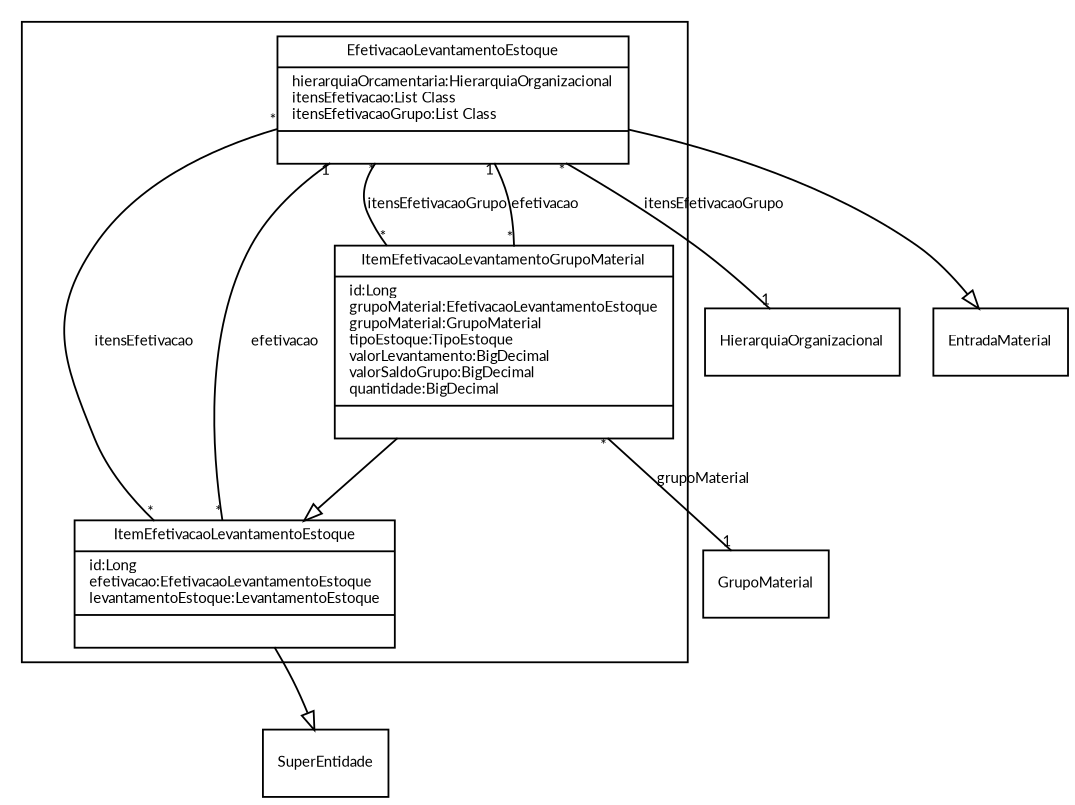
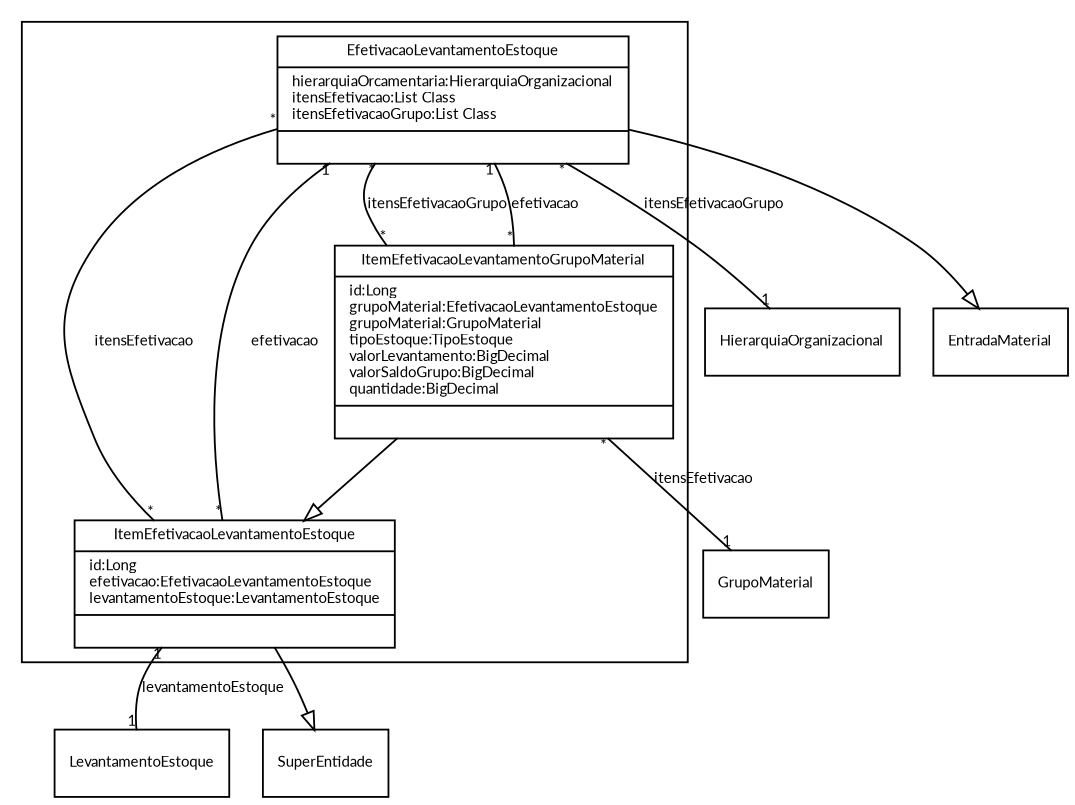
(704, 479) -> (704, 479)
none -> (142, 763)
